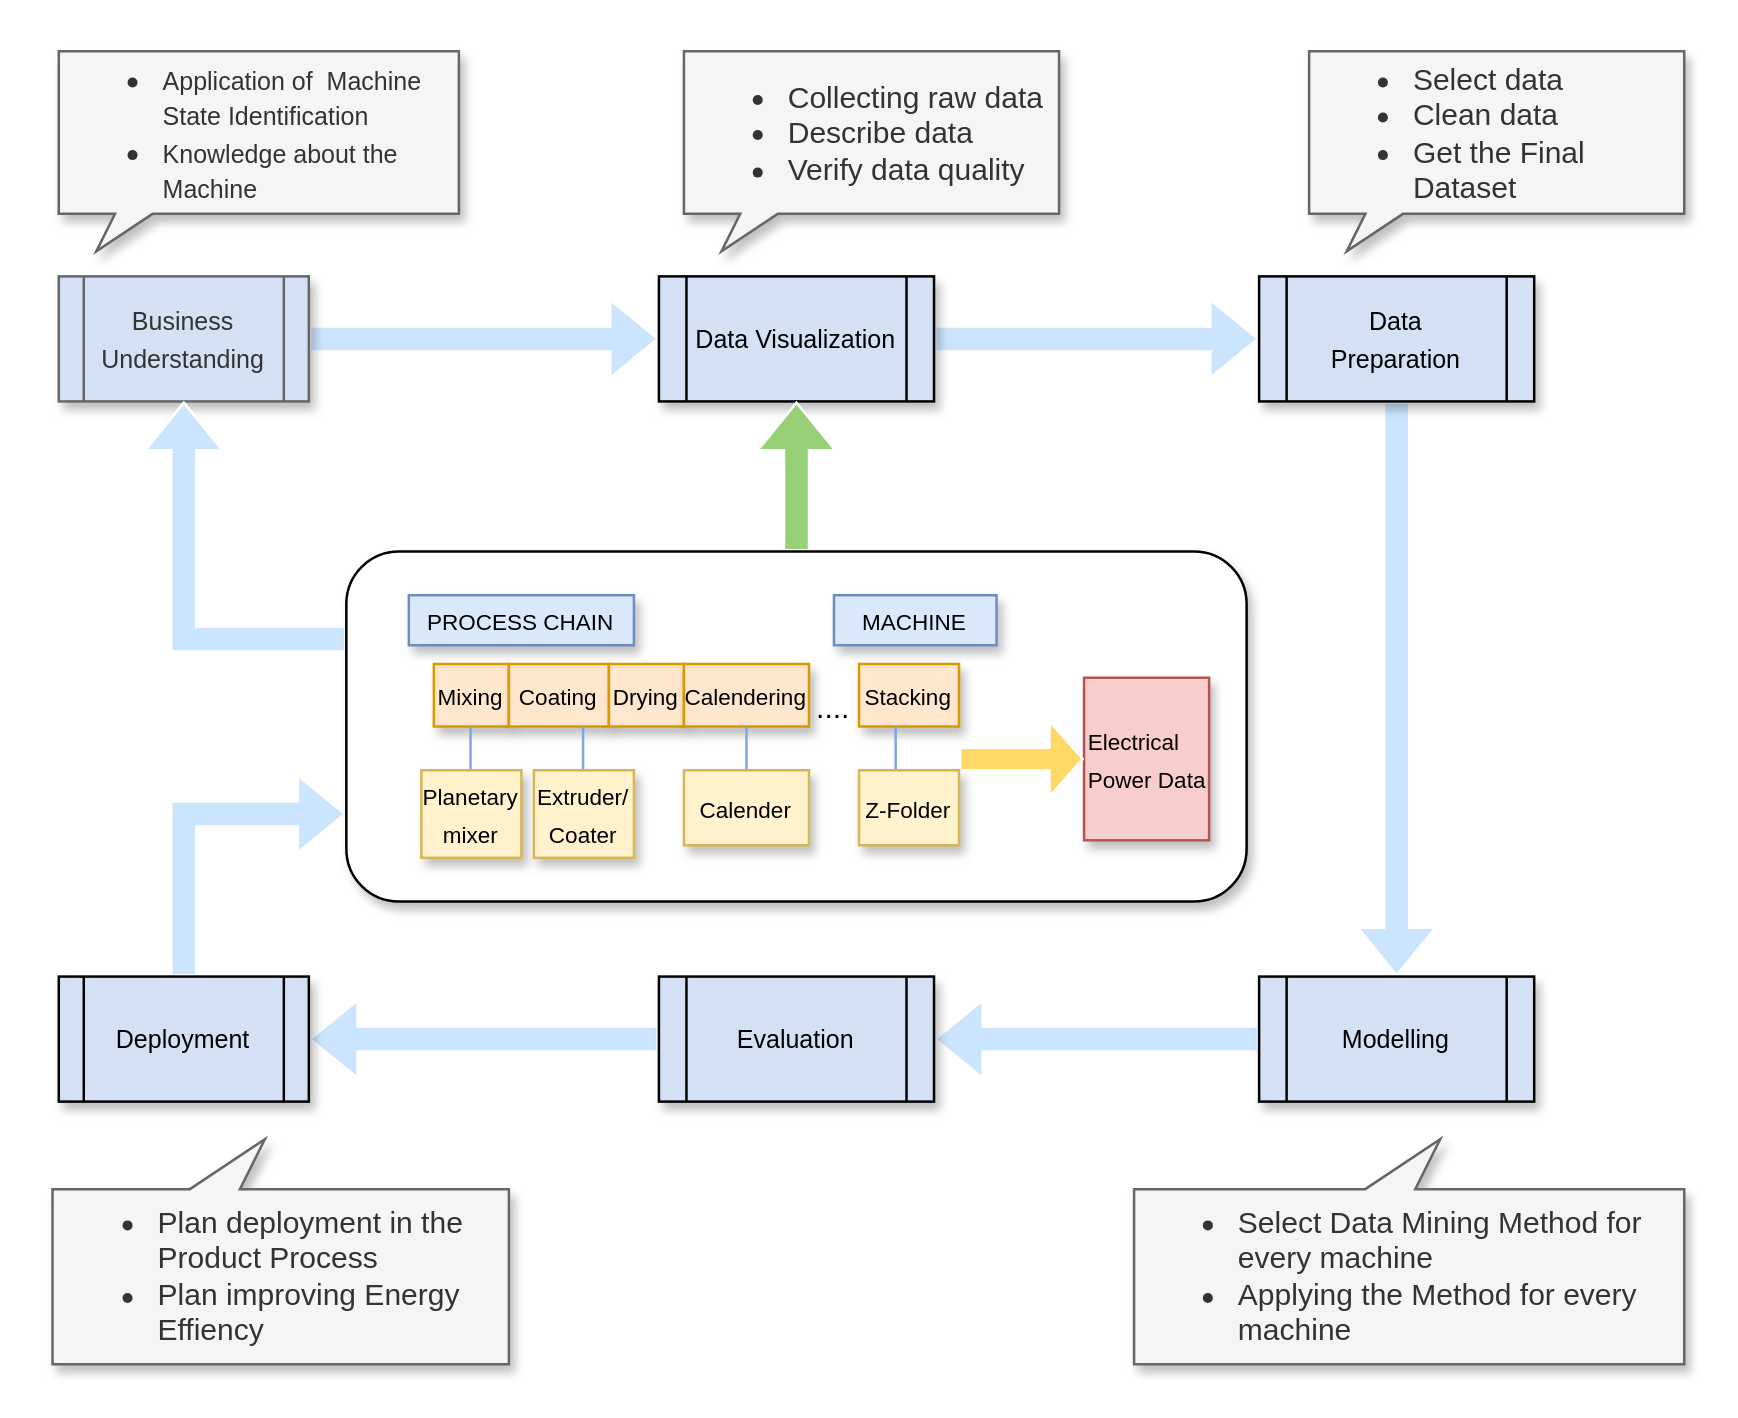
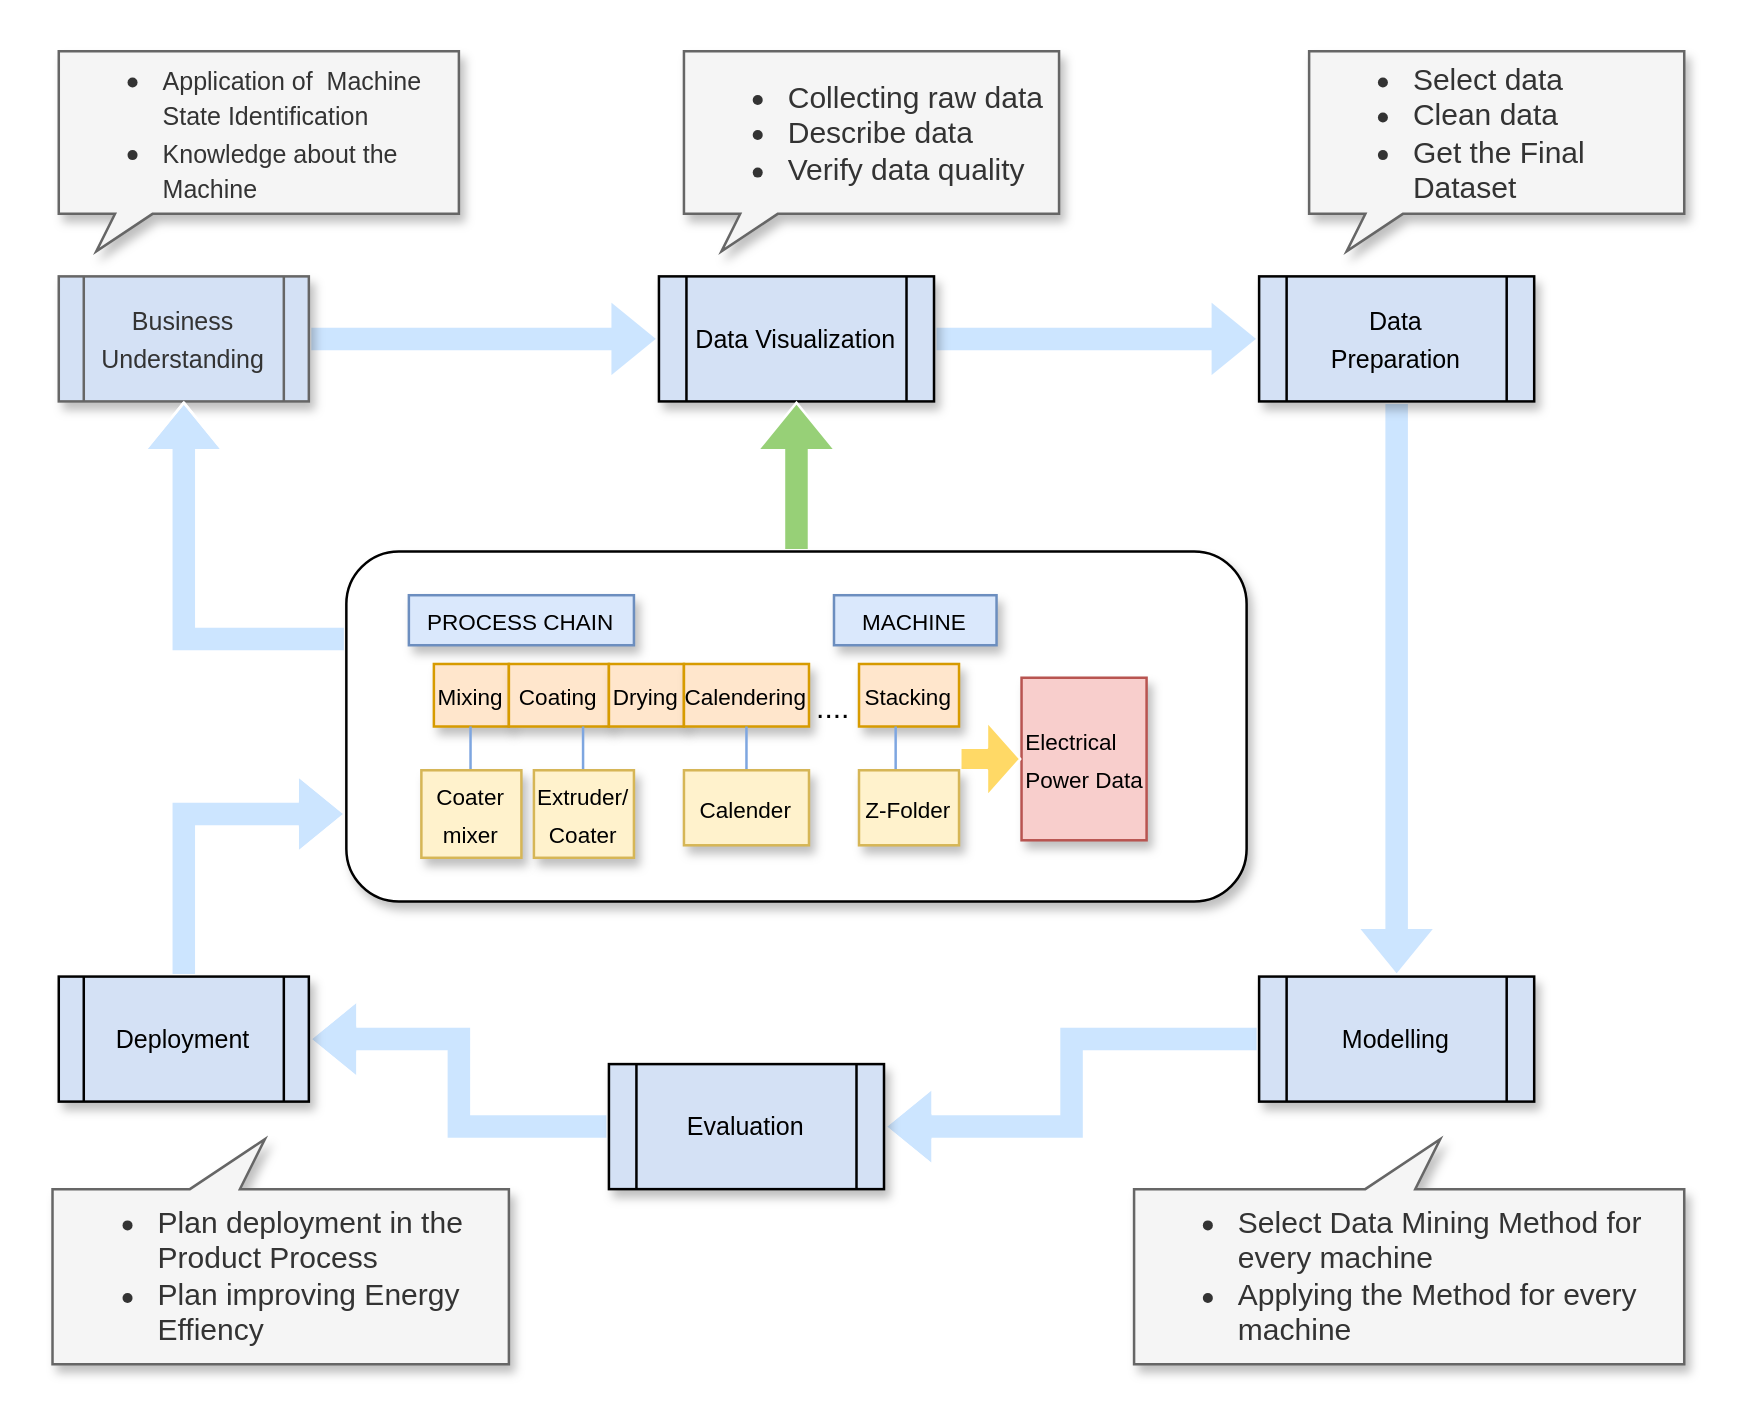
(1146, 759) -> (1084, 759)
(471, 814) -> (471, 814)
(796, 1039) -> (746, 1126)
